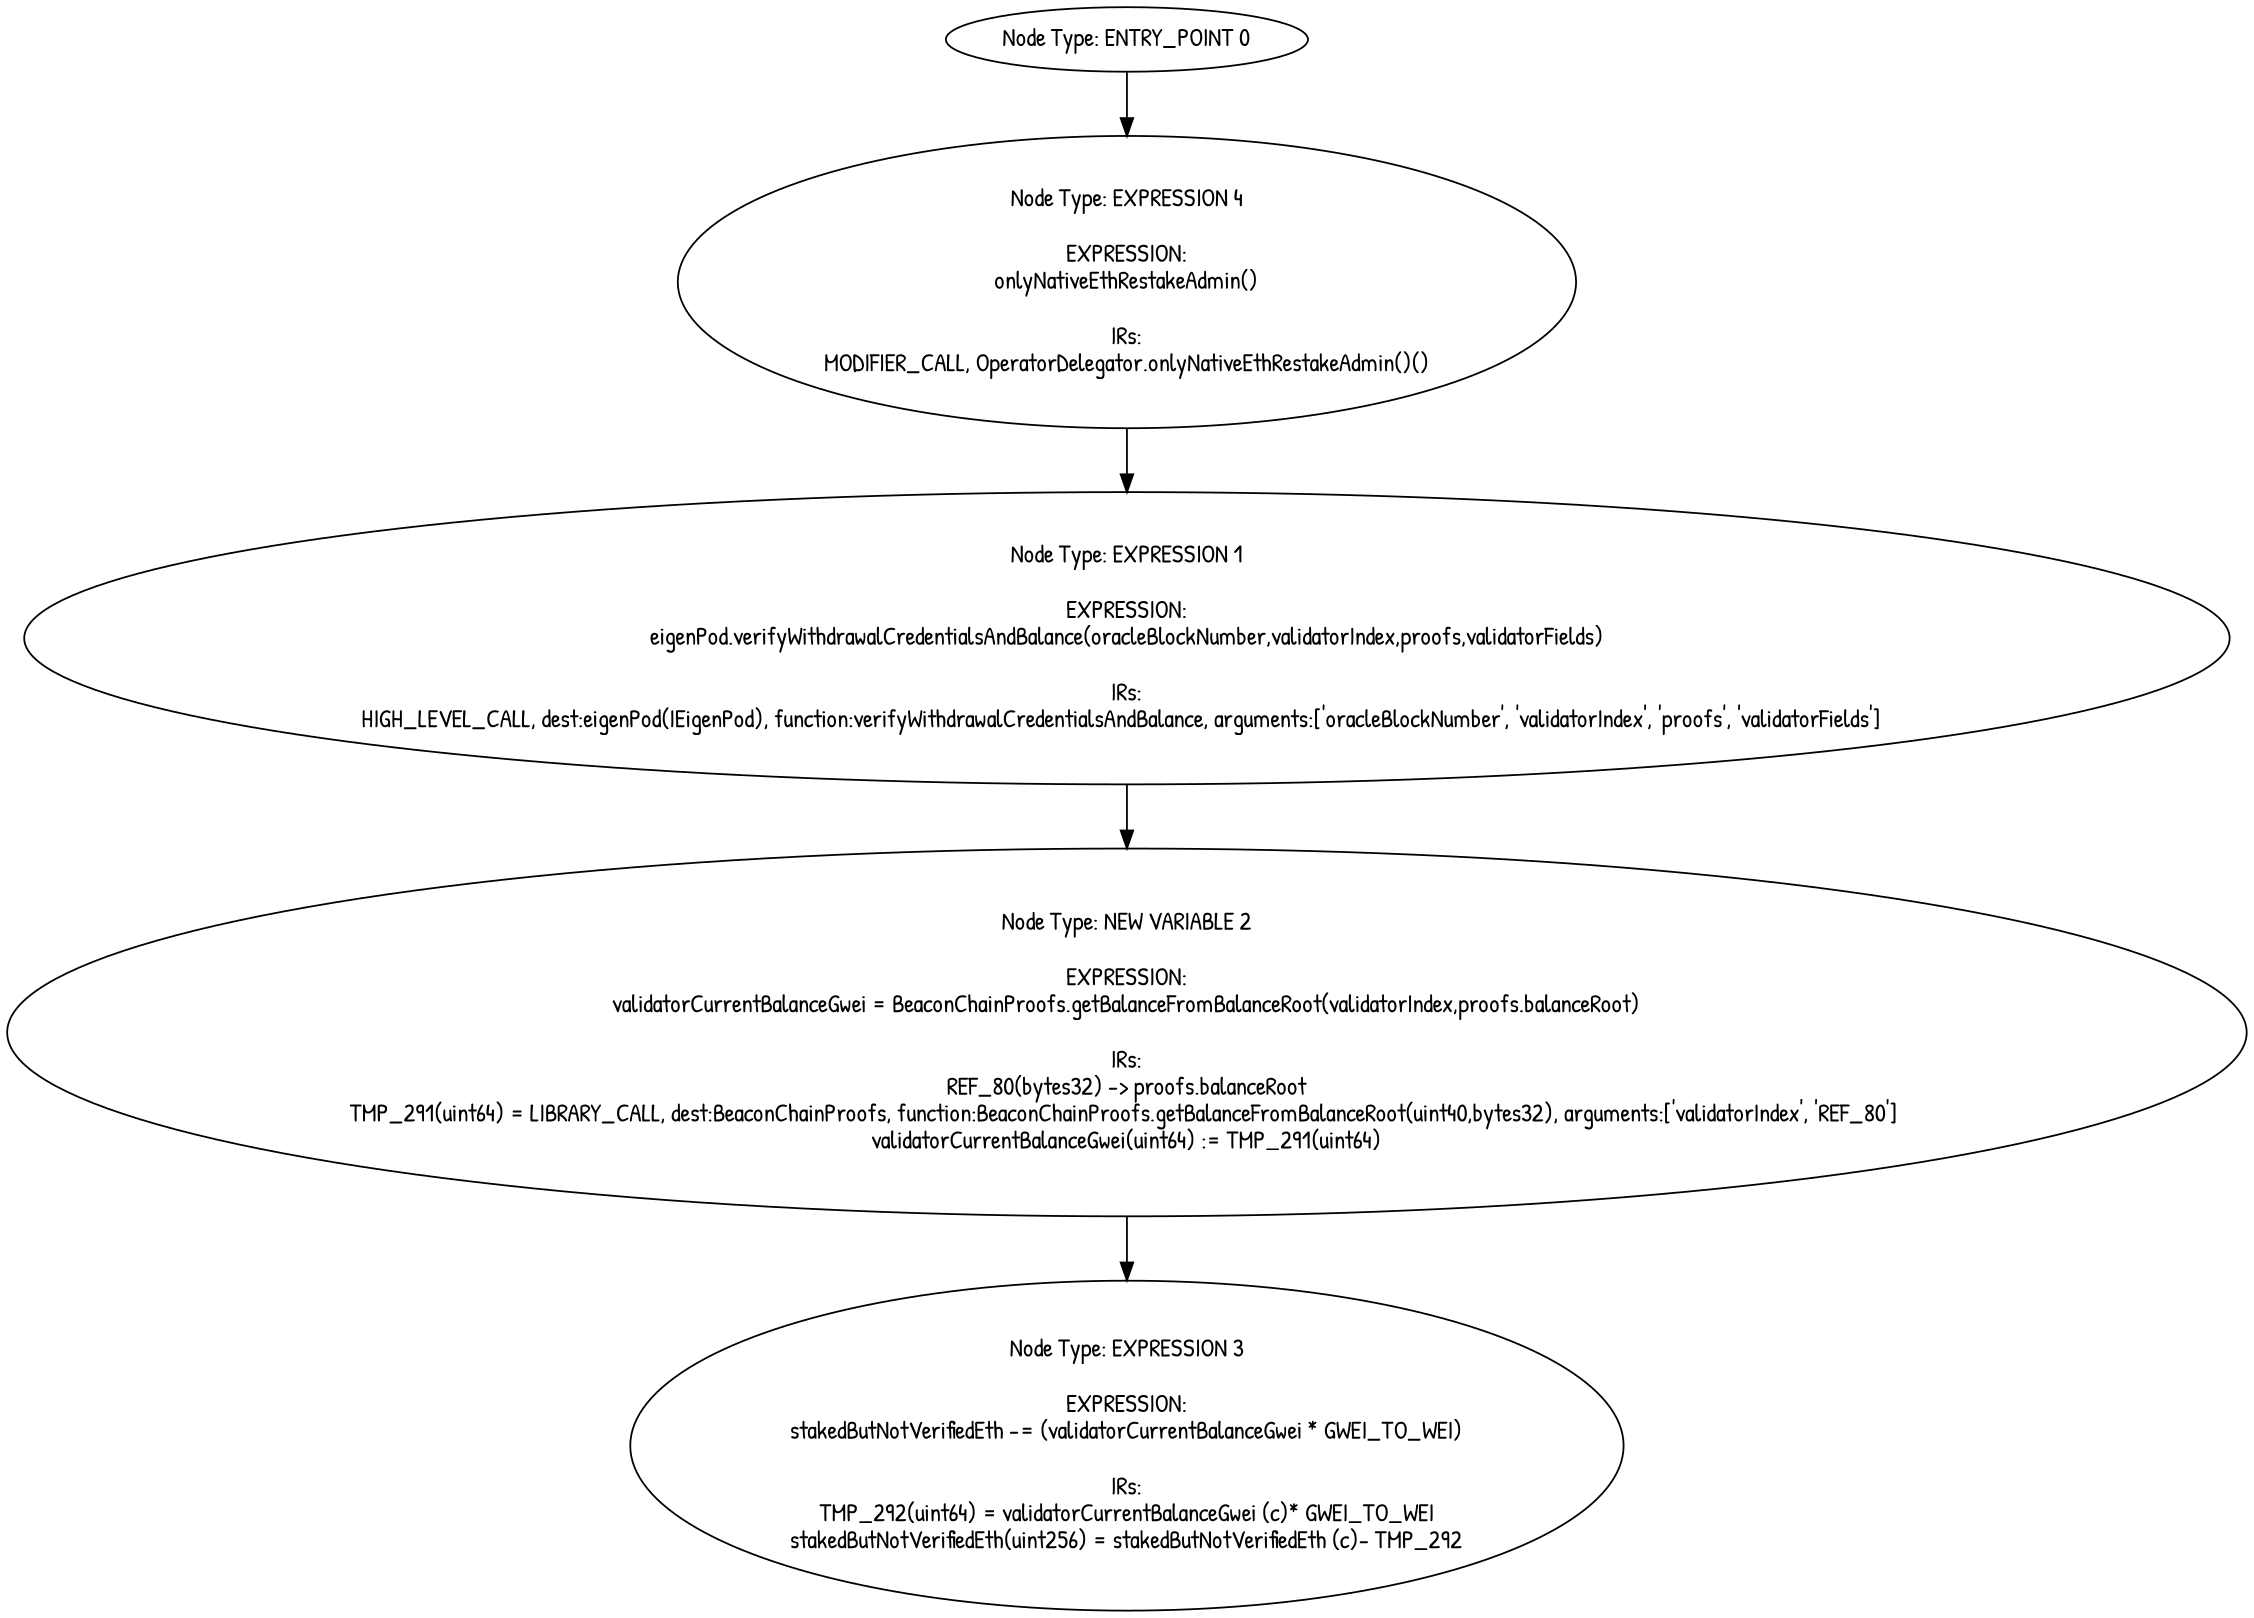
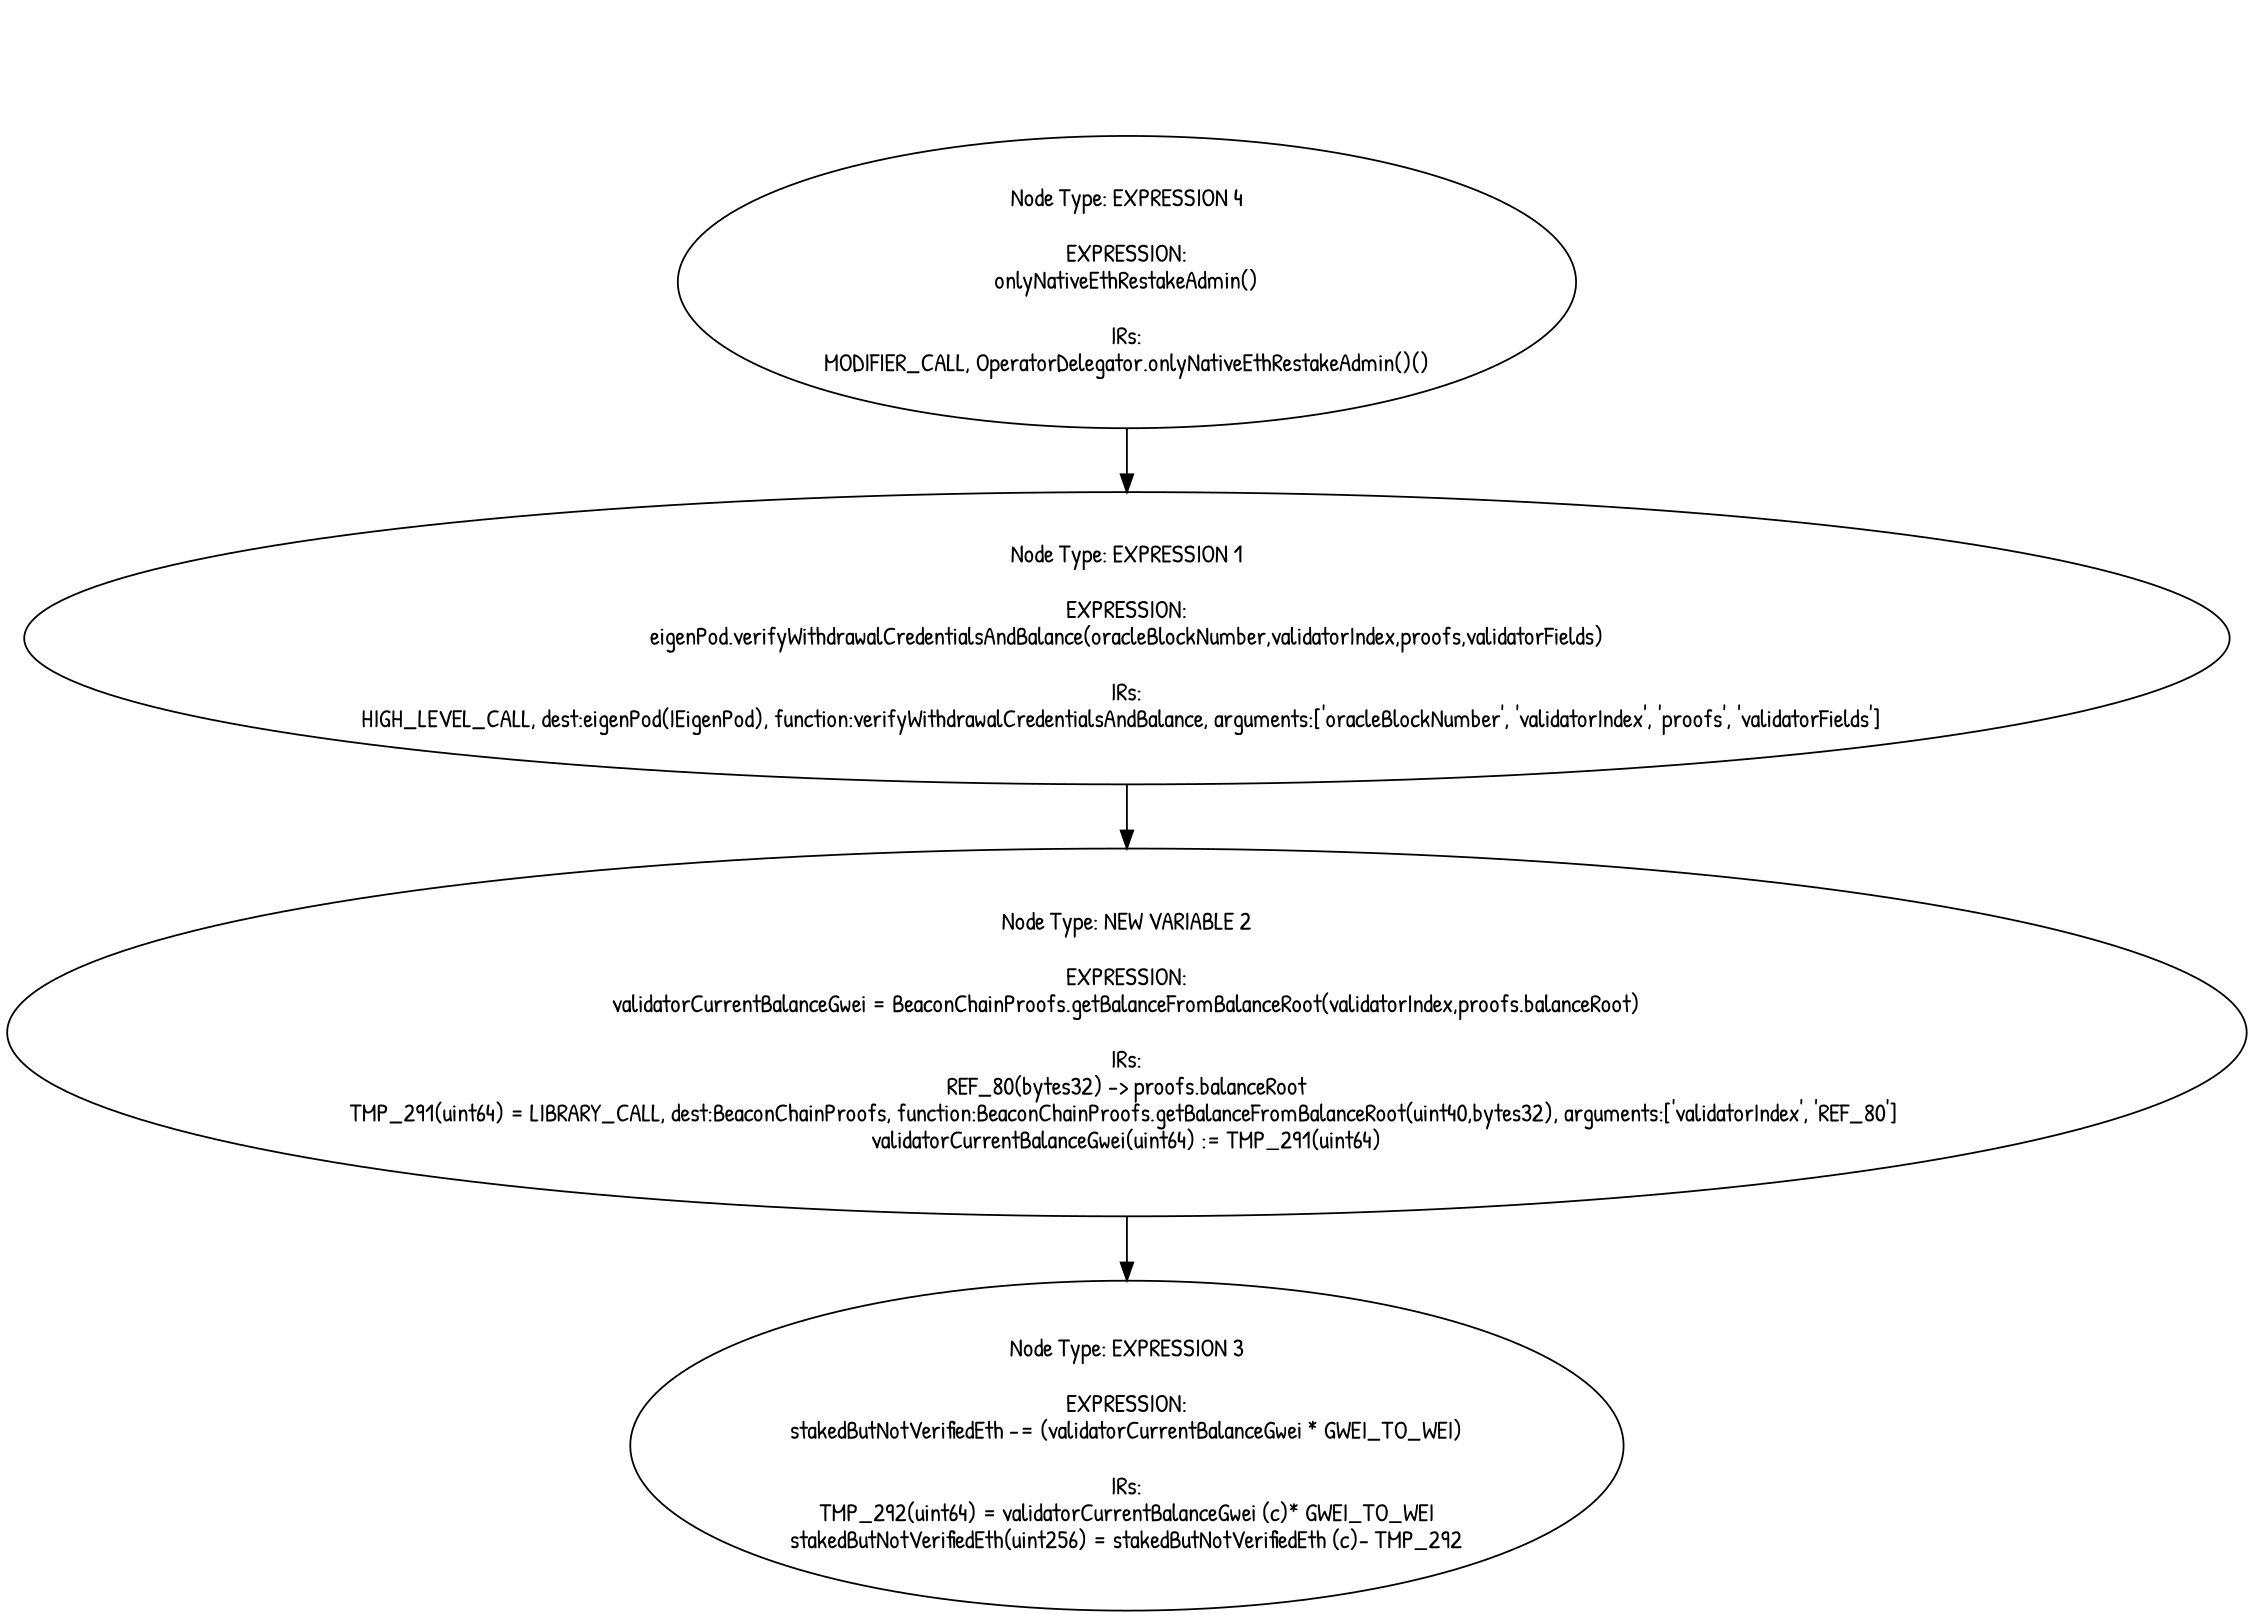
(1127, 39) -> none
